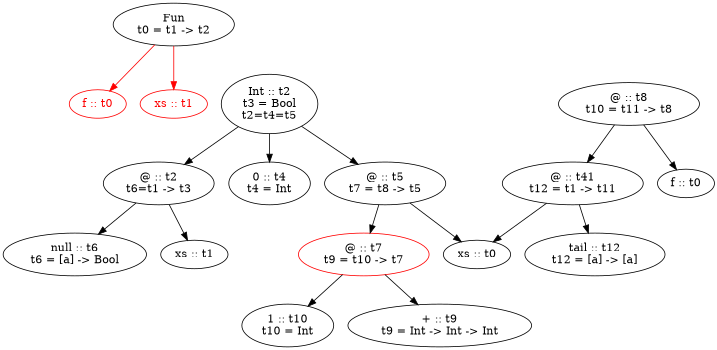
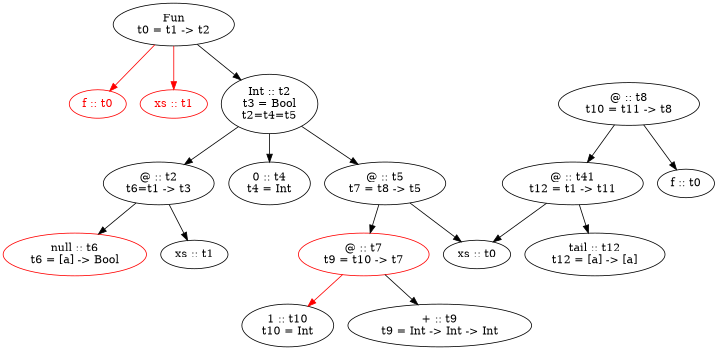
none -> (216, 60)
(75, 254) -> (75, 254)
(328, 288) -> (328, 288)
